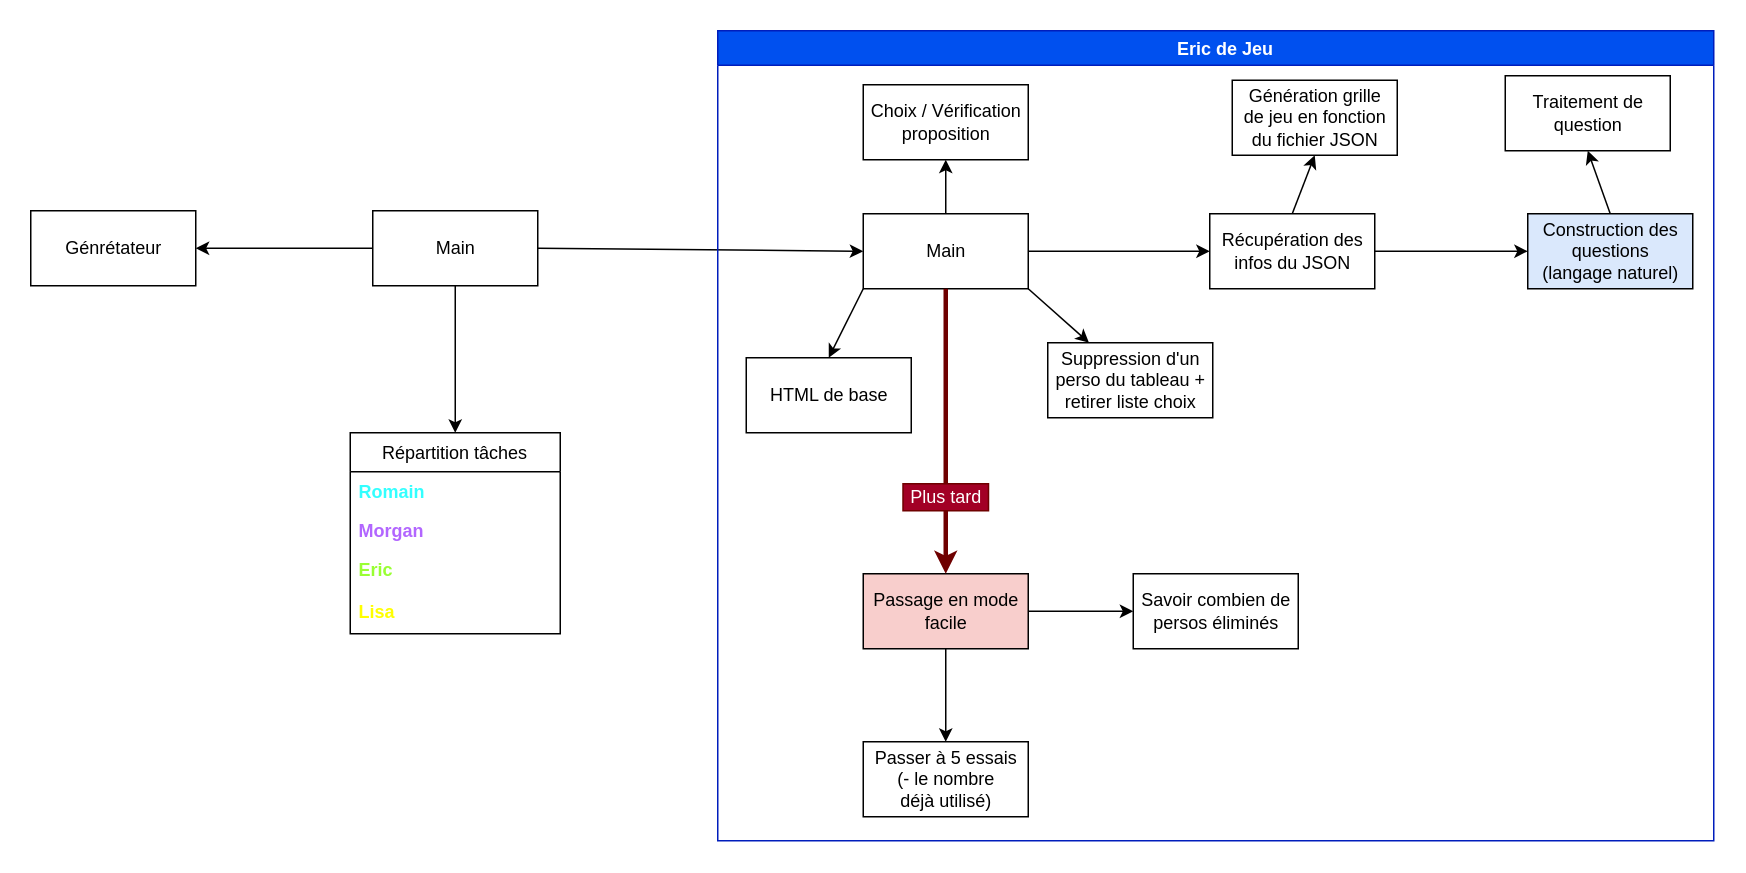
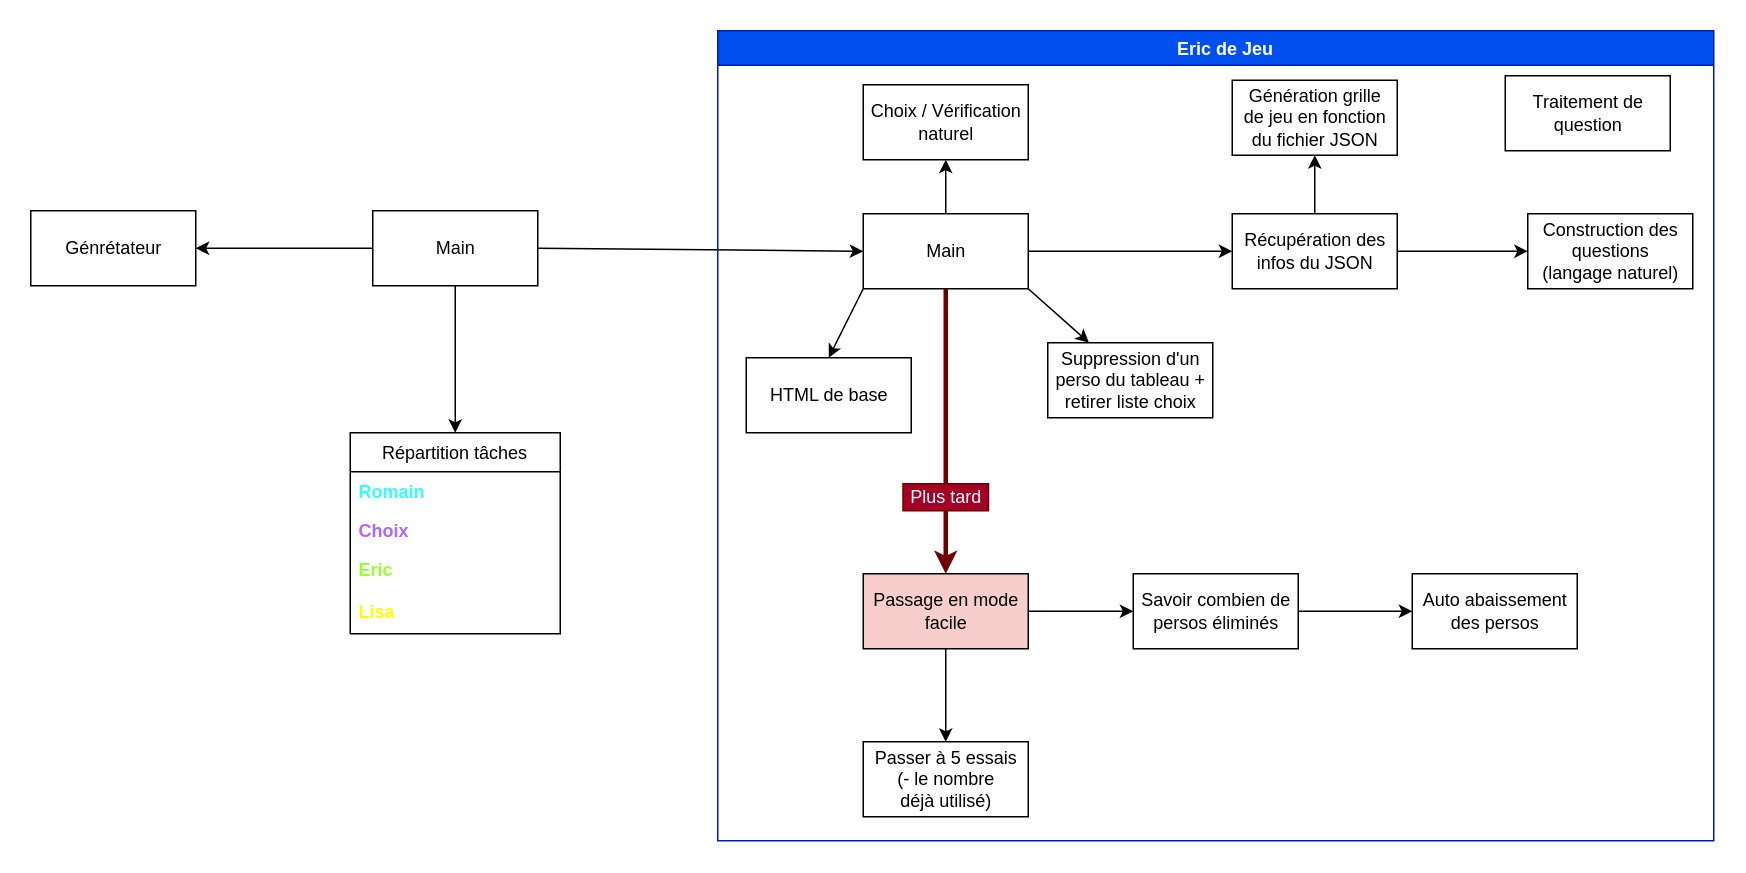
(947, 122) -> (947, 122)
(1601, 187) -> none
(1292, 251) -> (1315, 251)
(1610, 251) -> (1610, 251)
(389, 531) -> (381, 531)
none -> (1350, 611)
none -> (1495, 611)
